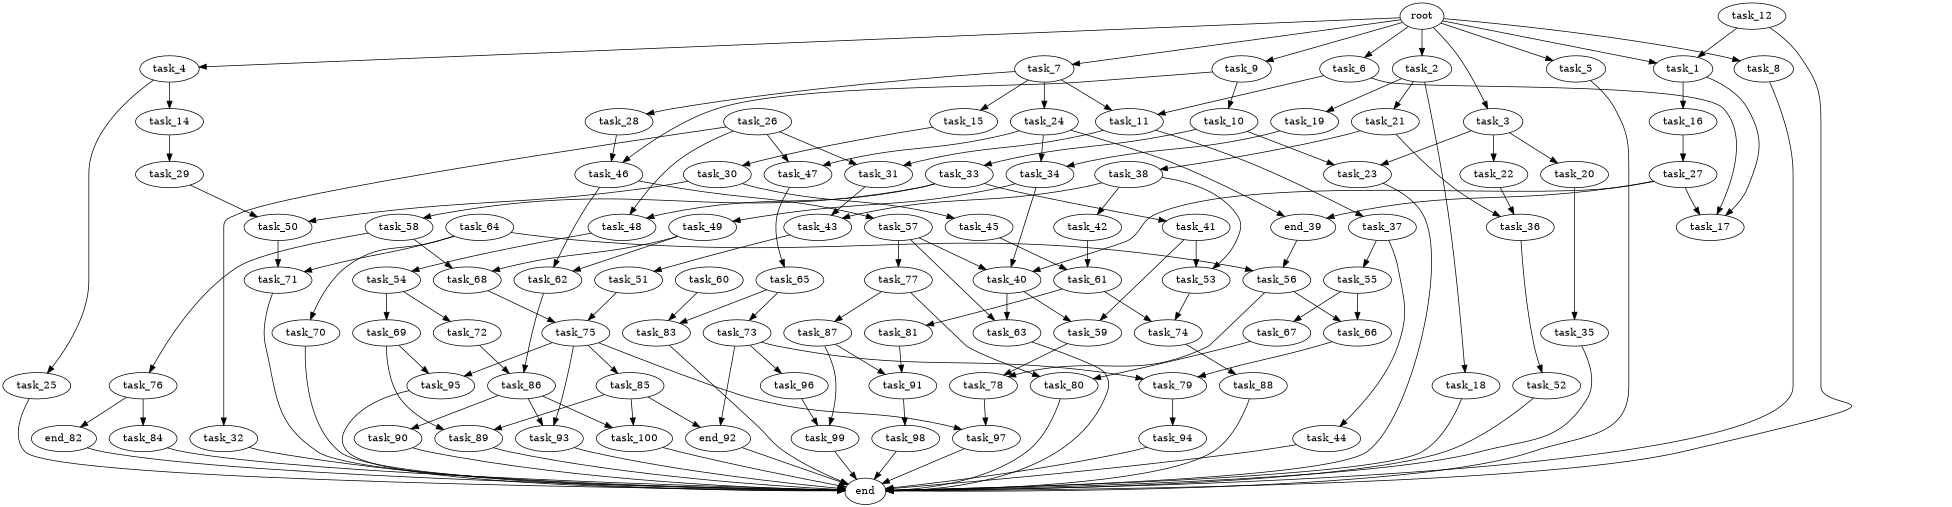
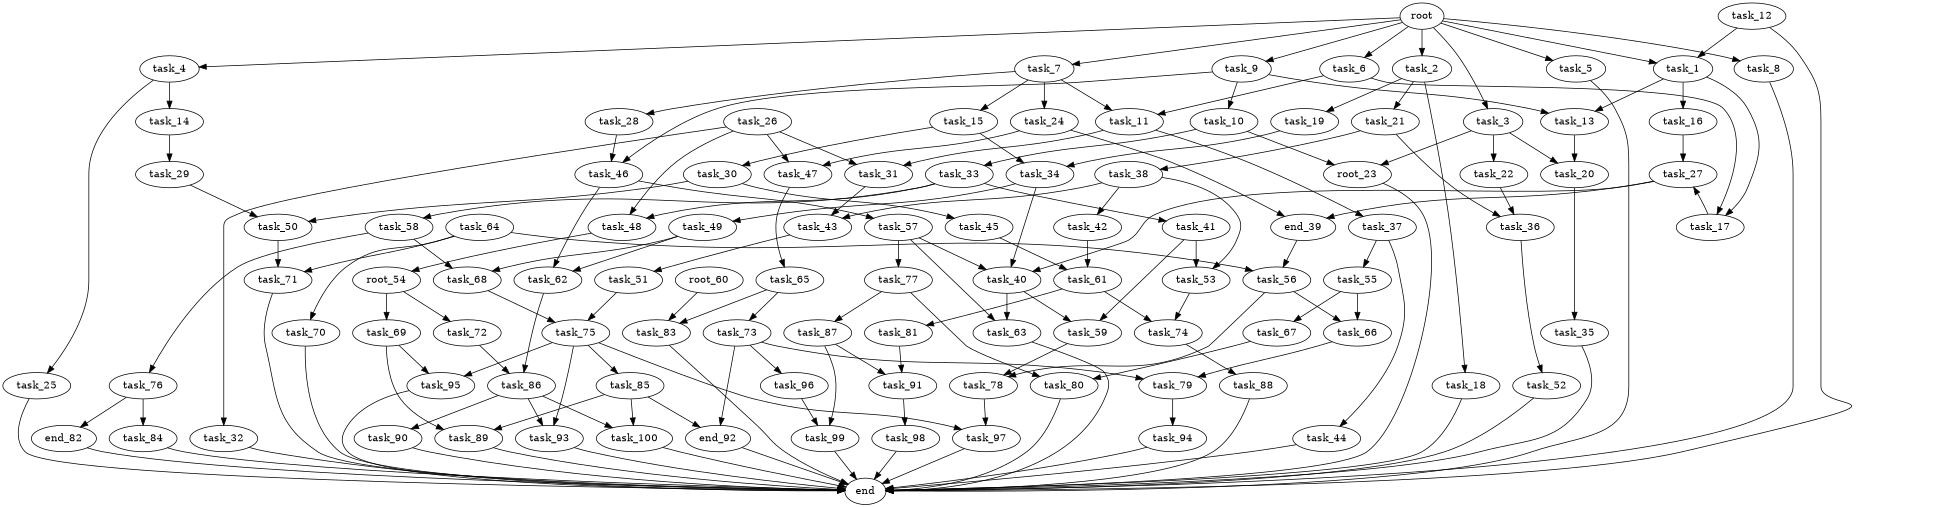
none -> (1575, 122)
(1042, 147) -> (995, 143)
(1357, 175) -> (1357, 175)
(1690, 198) -> (1703, 204)
(387, 280) -> (387, 280)
(709, 280) -> (709, 280)
